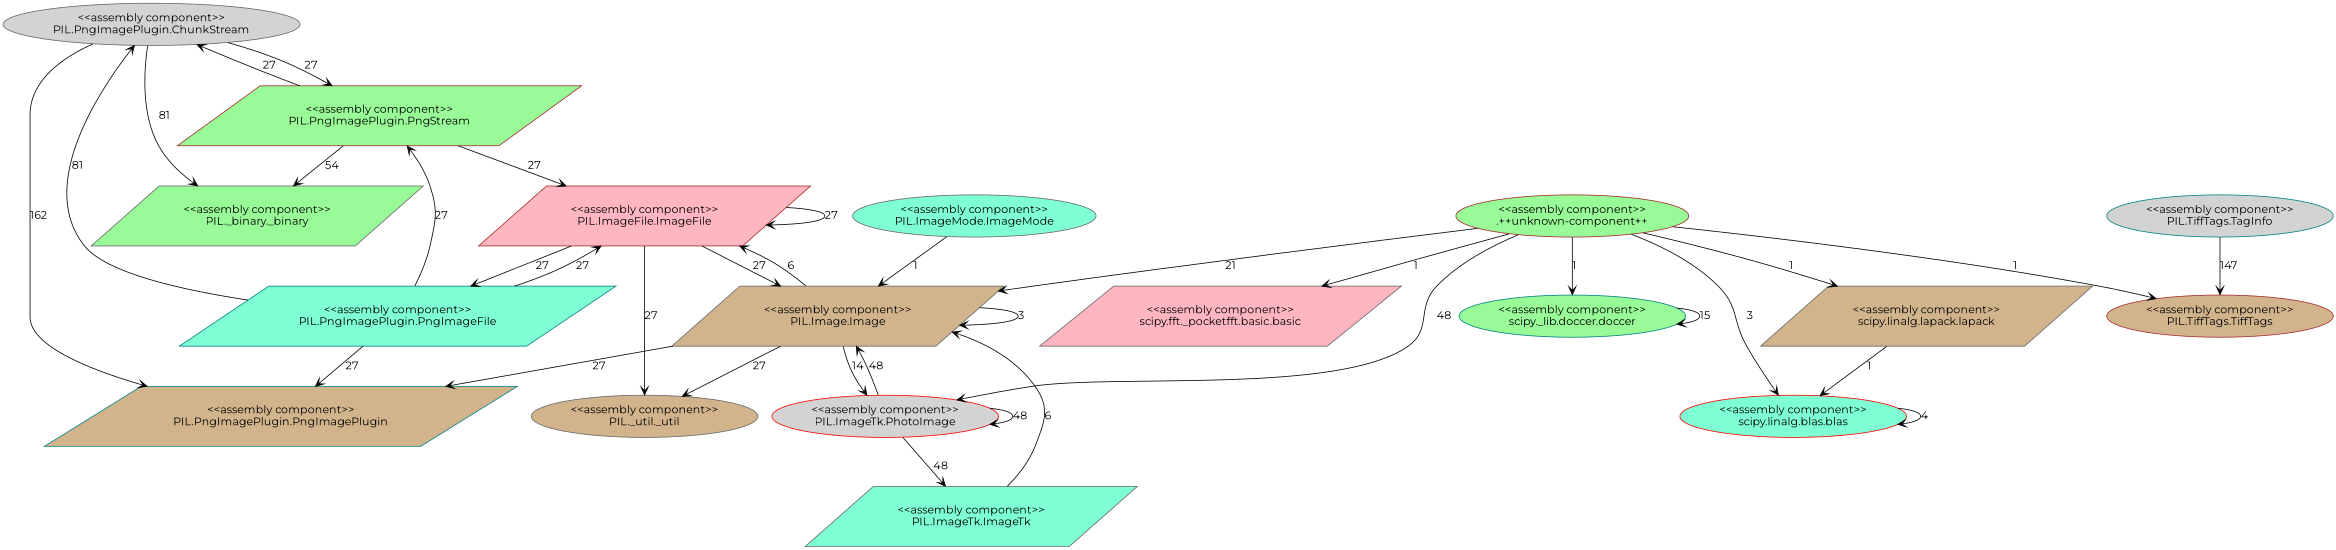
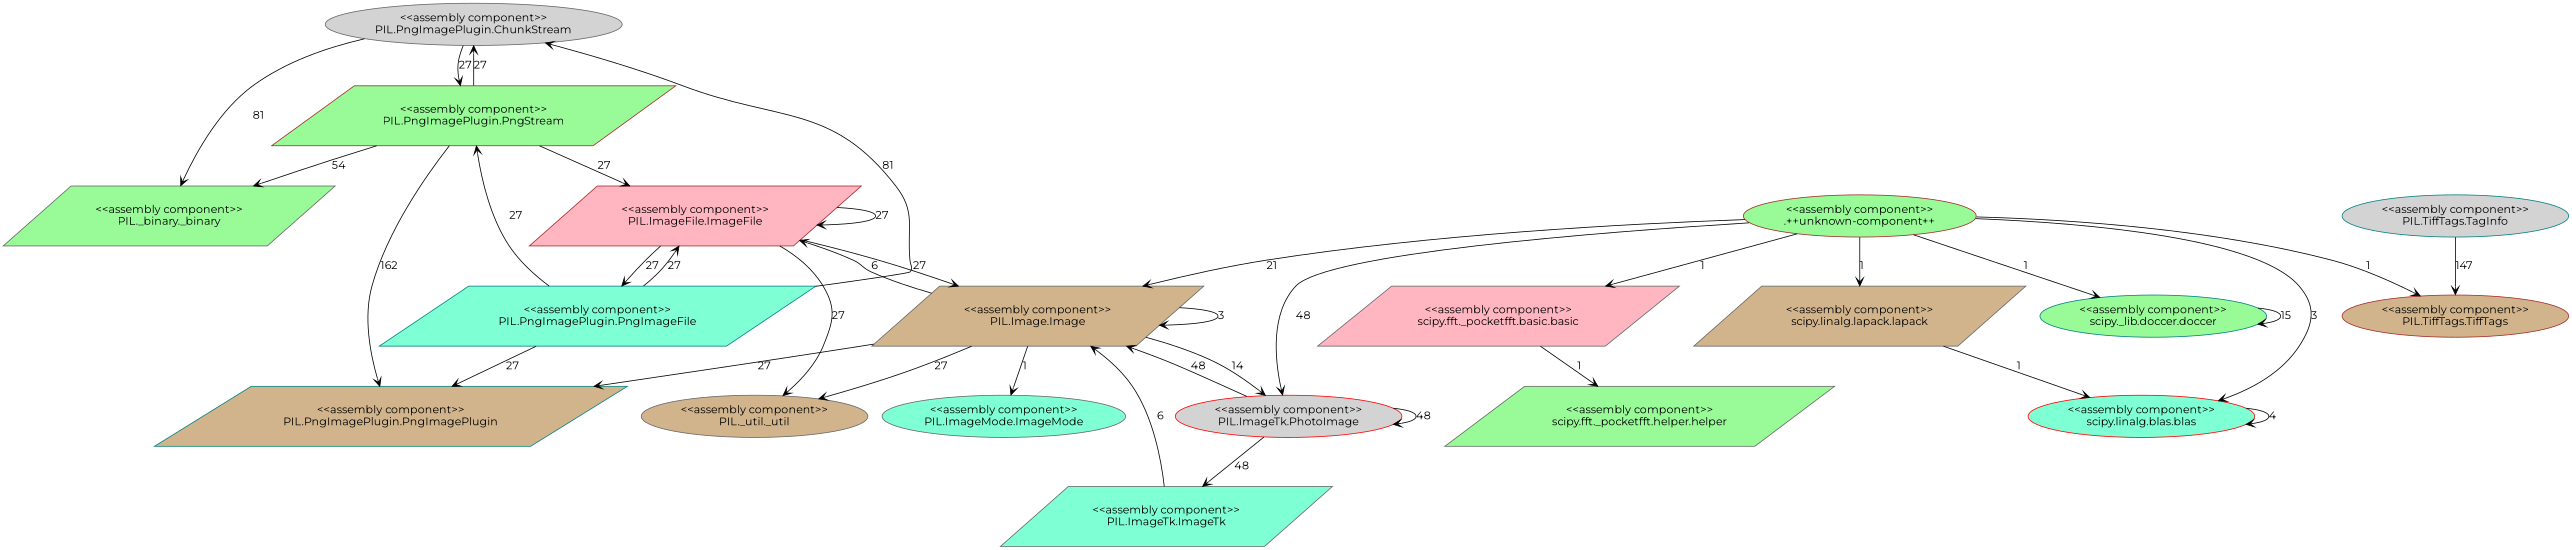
(30, 233) -> (383, 254)
(916, 259) -> (1021, 367)
none -> (1640, 416)
